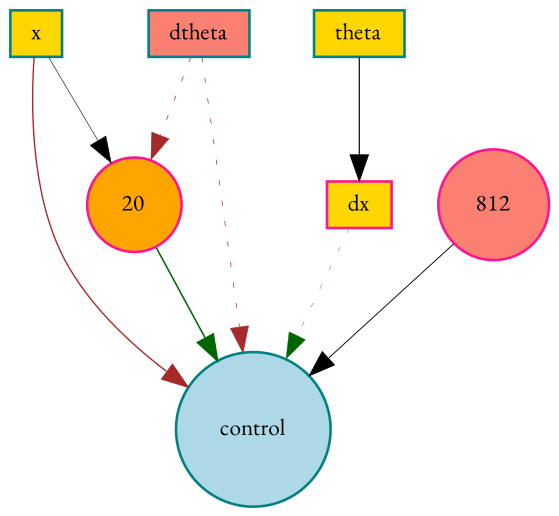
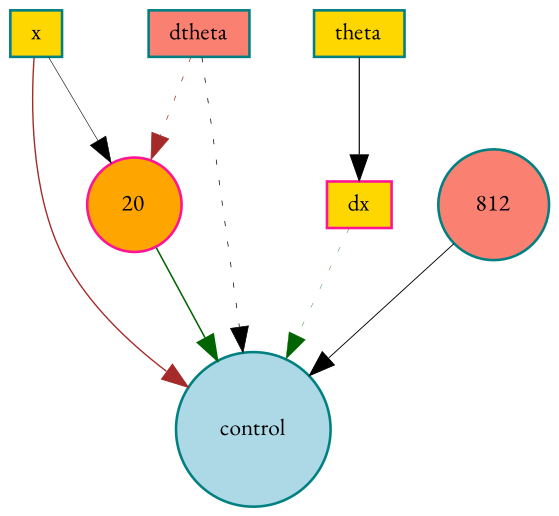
(221, 192) -> (221, 192)
(494, 205) -> (494, 205)
